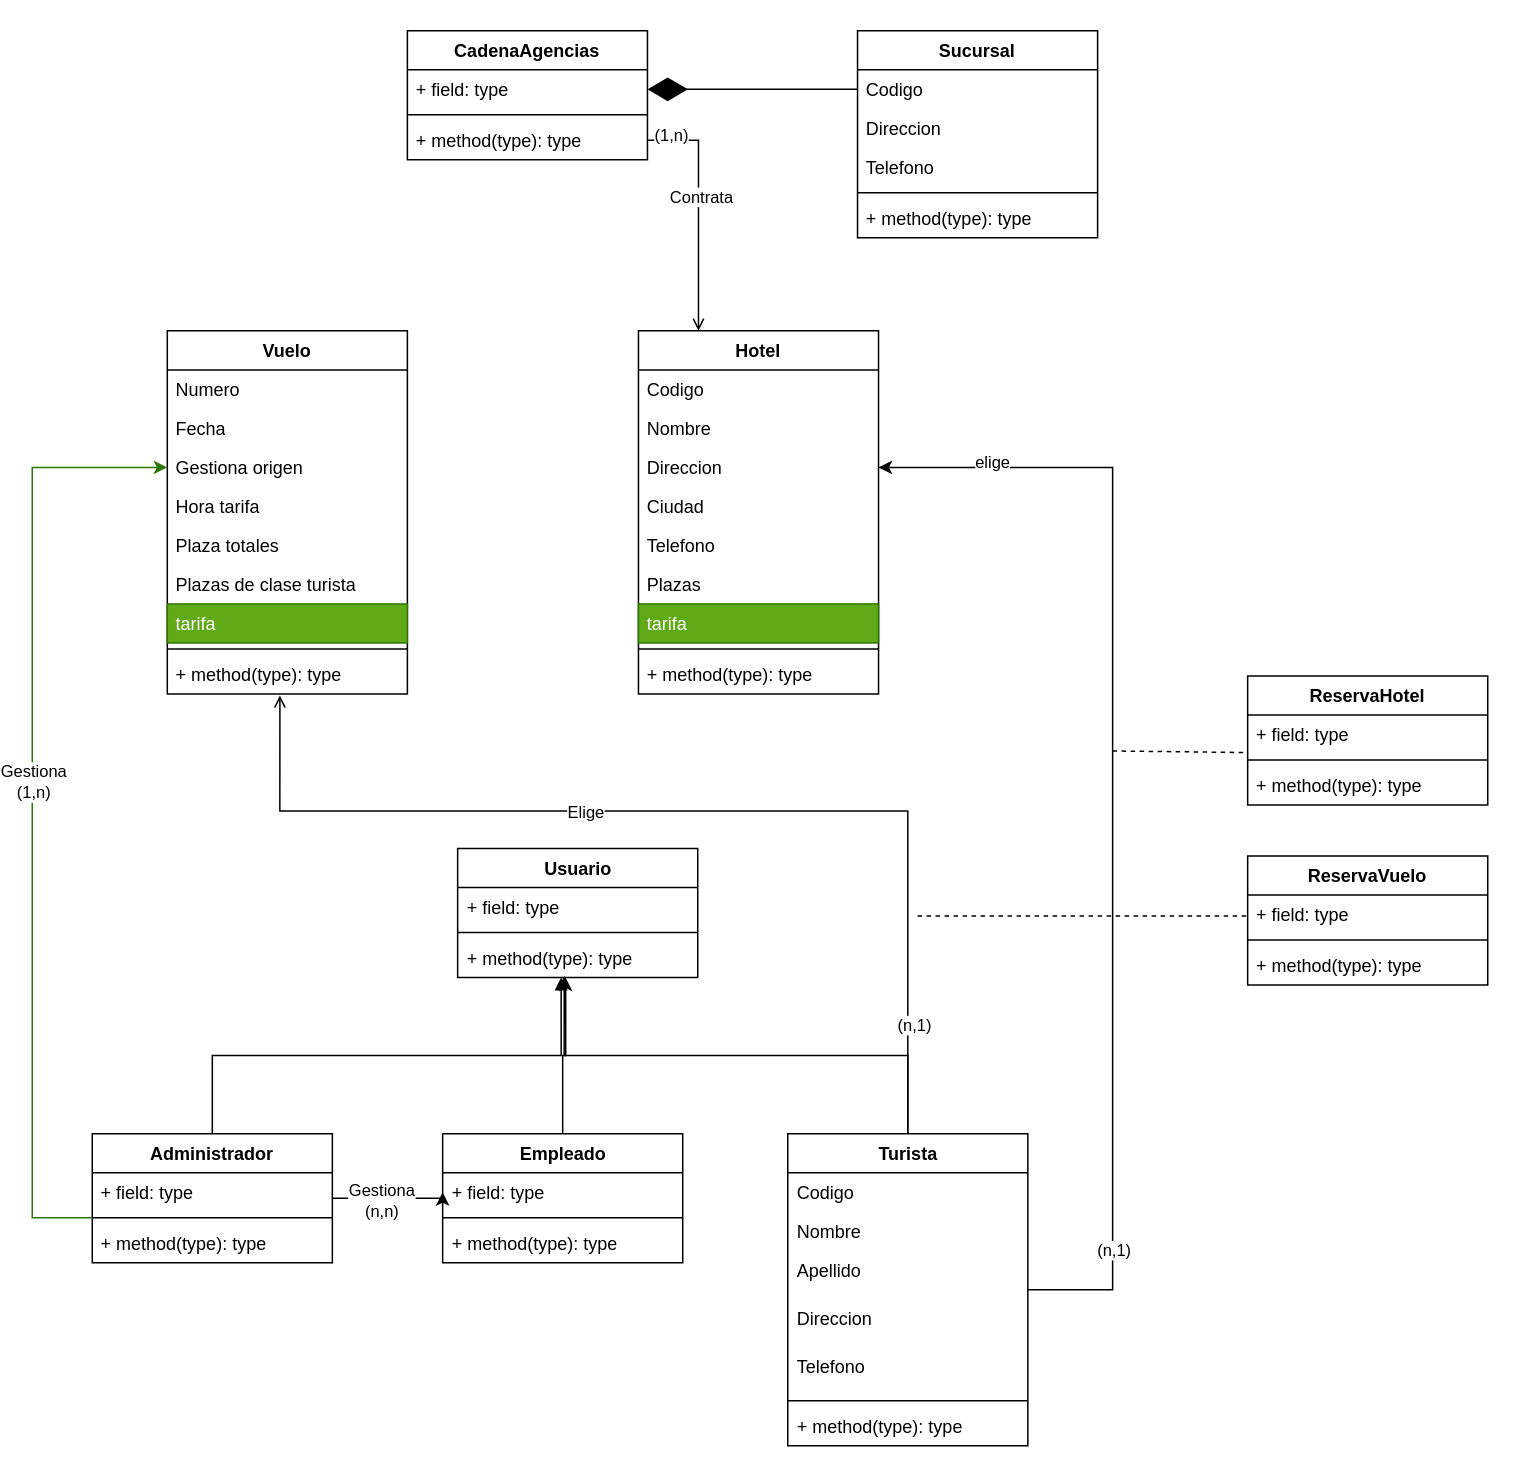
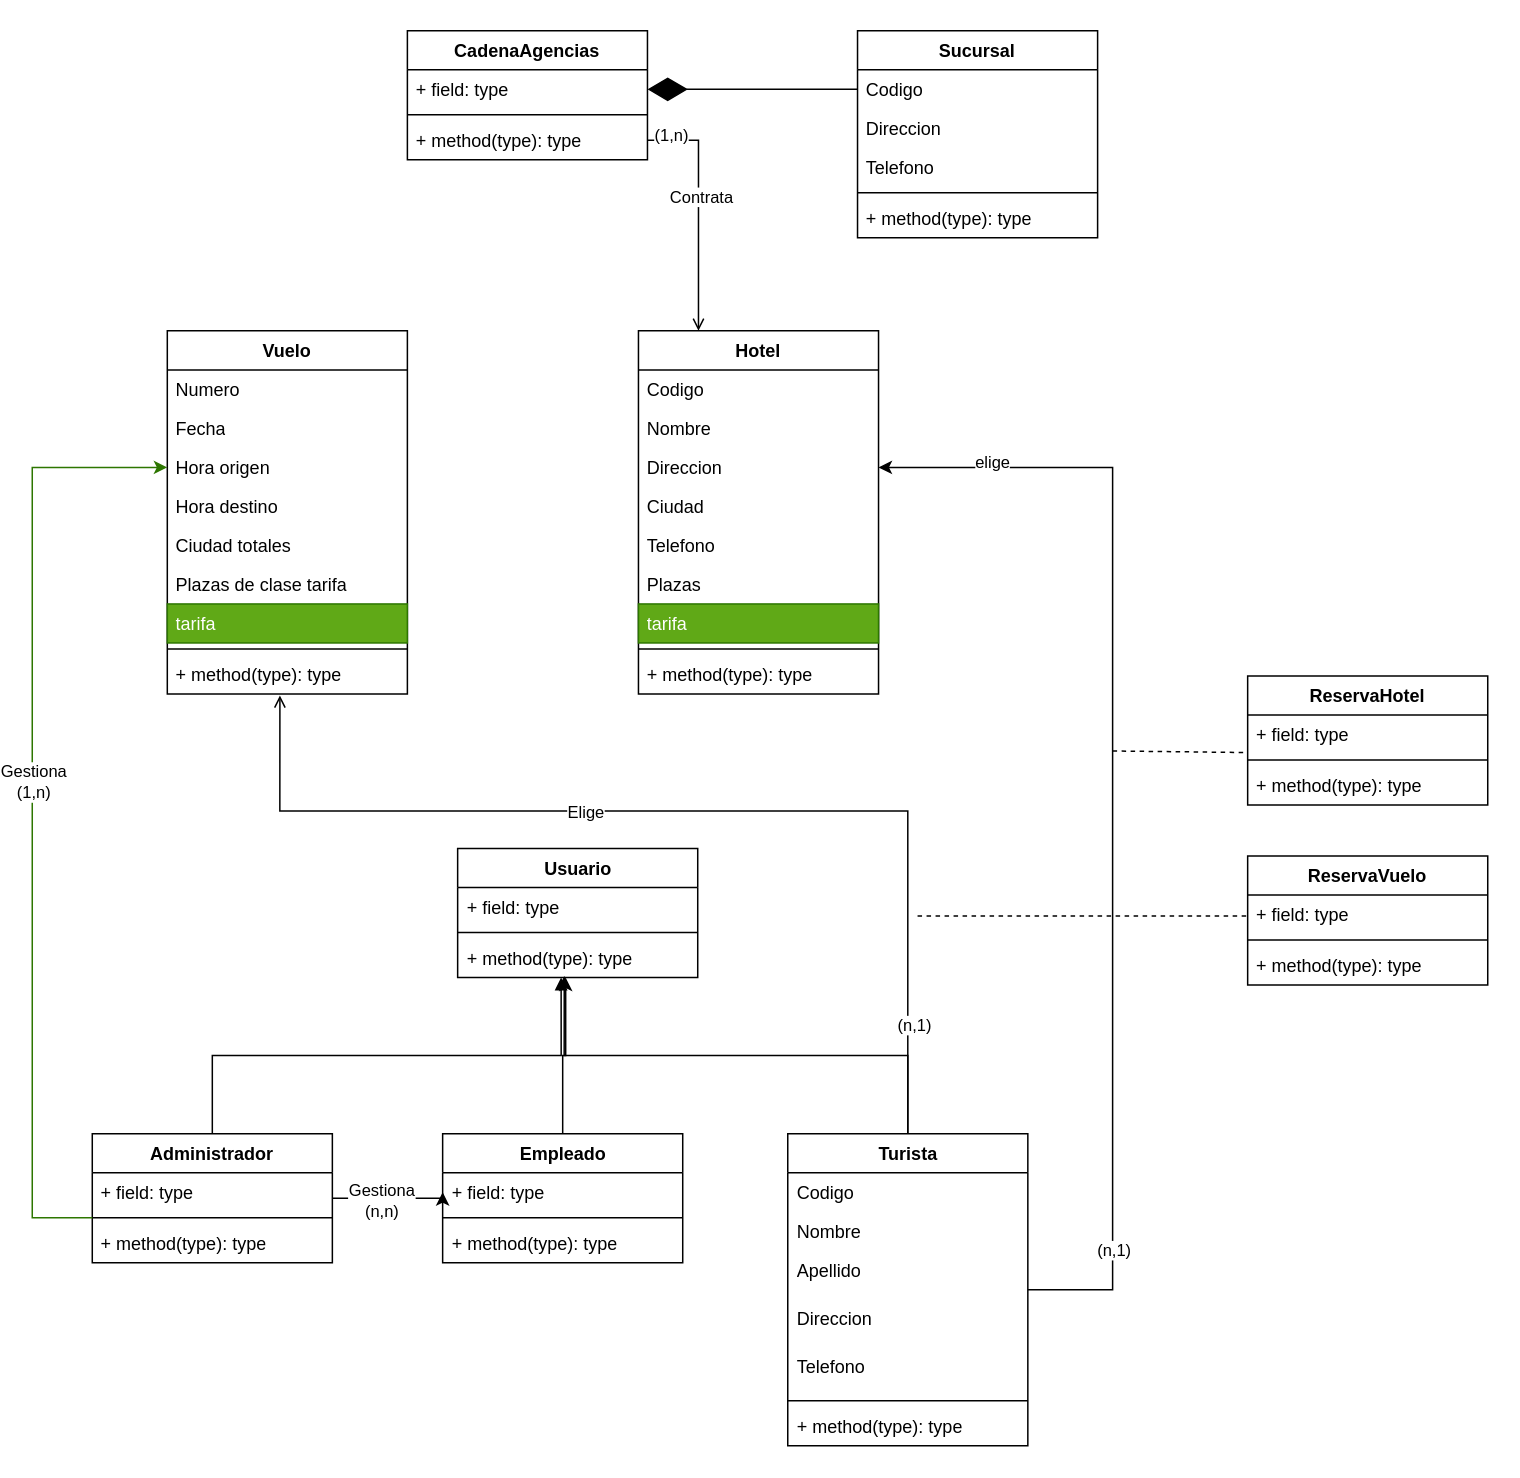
(245, 469) -> (227, 469)
(227, 508) -> (232, 508)
(235, 547) -> (240, 547)
(278, 586) -> (273, 586)
